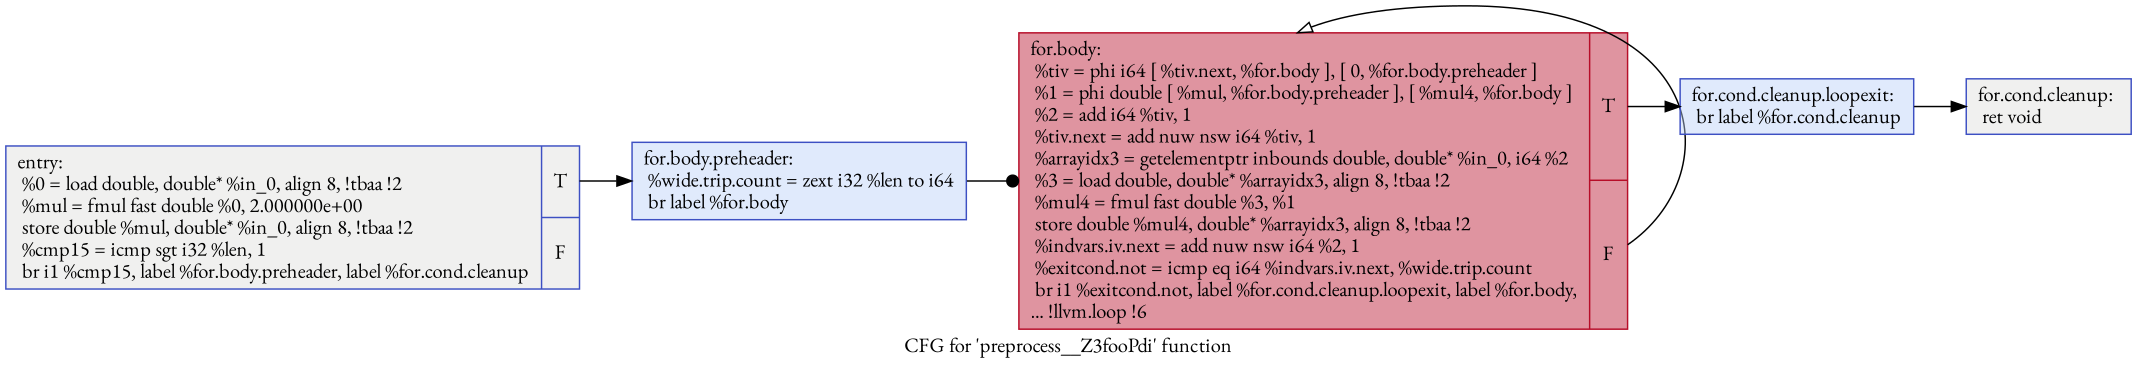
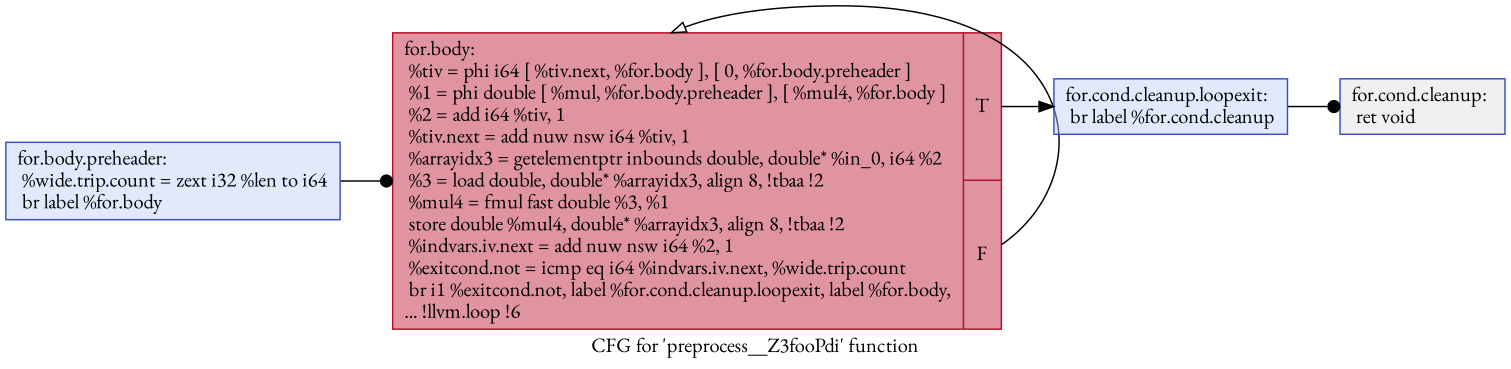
(1933, 107) -> (1308, 107)
(293, 217) -> none
